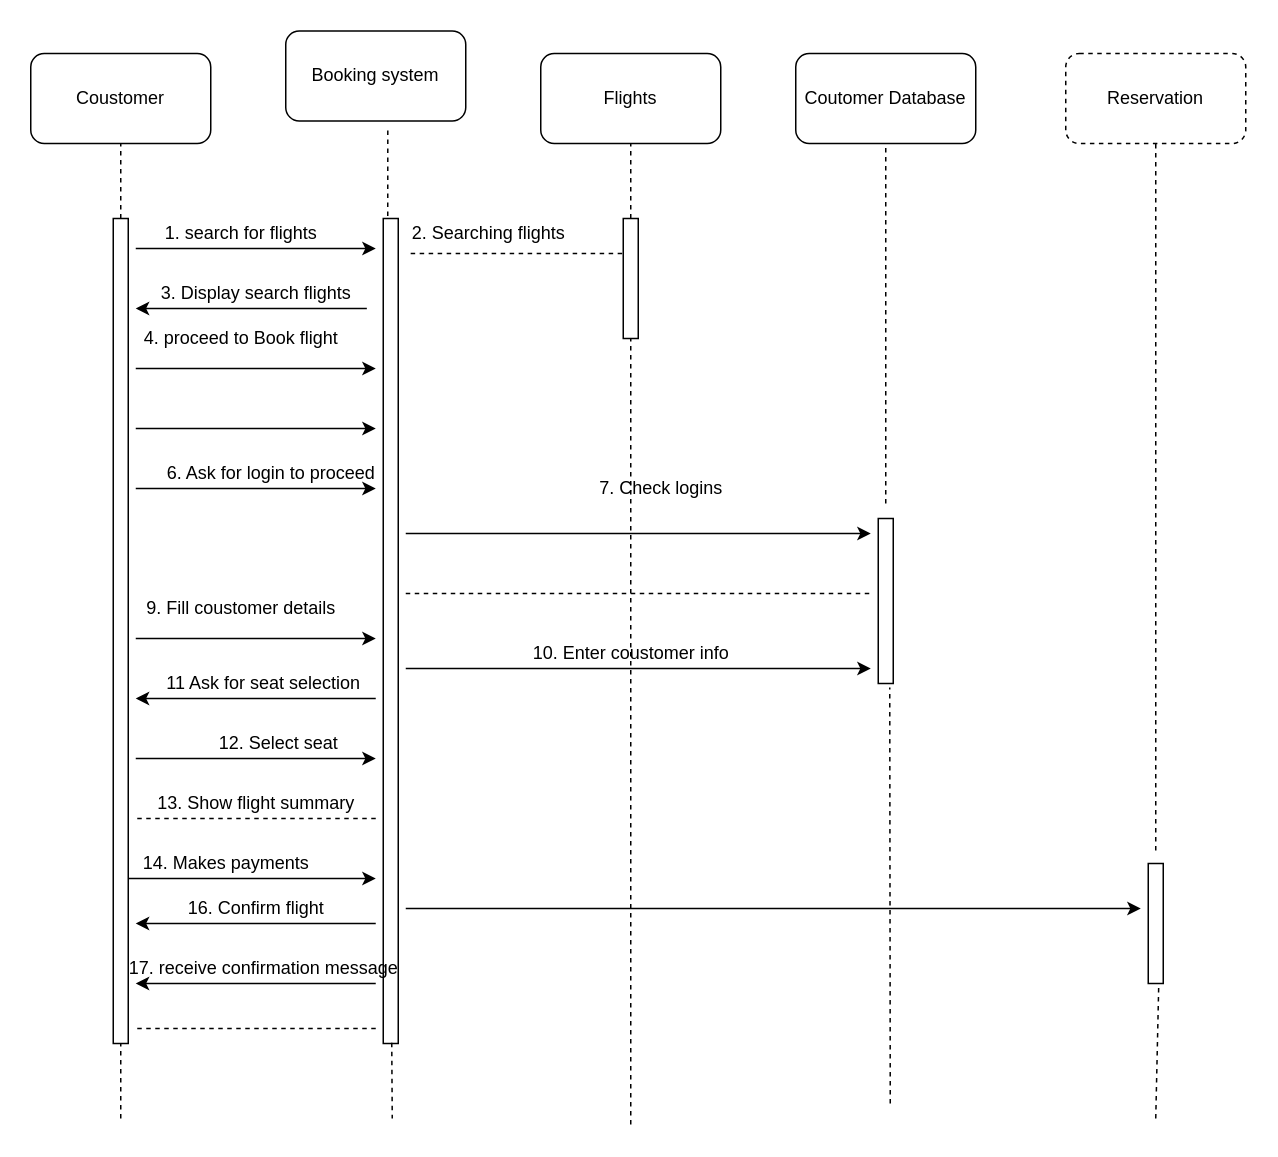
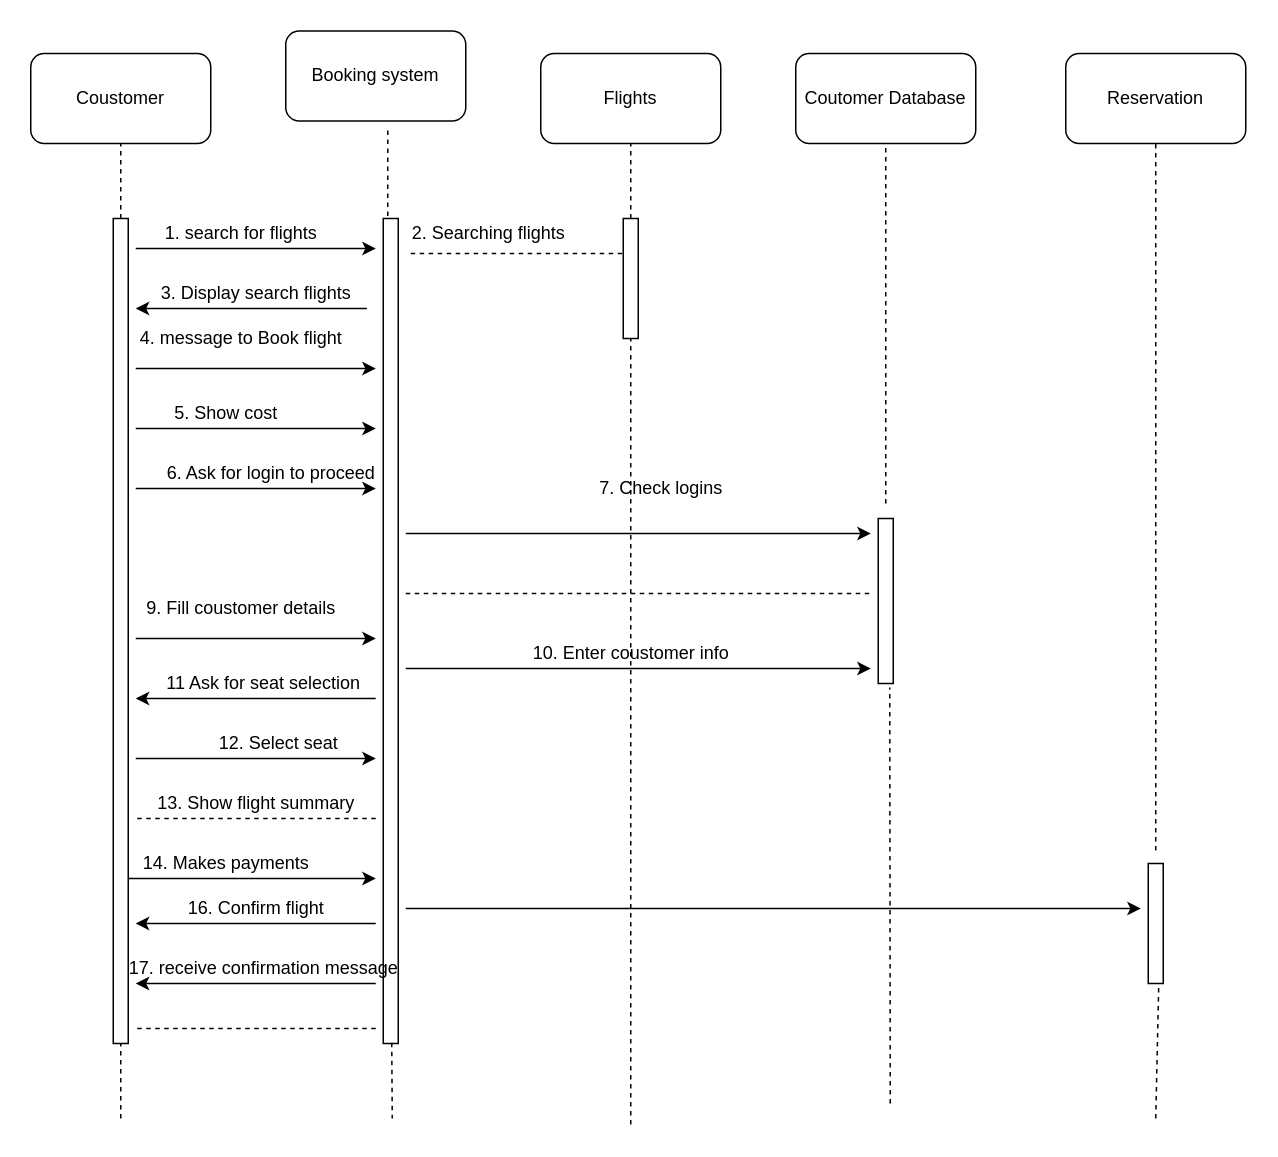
(1156, 98) -> (1156, 98)
(242, 338) -> (242, 338)
none -> (226, 413)
